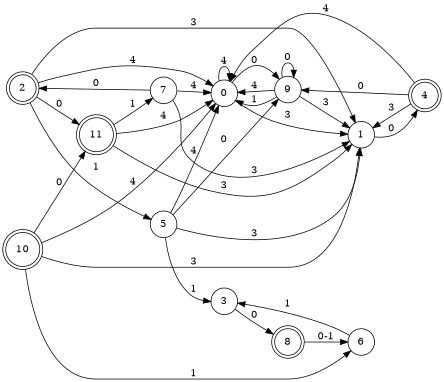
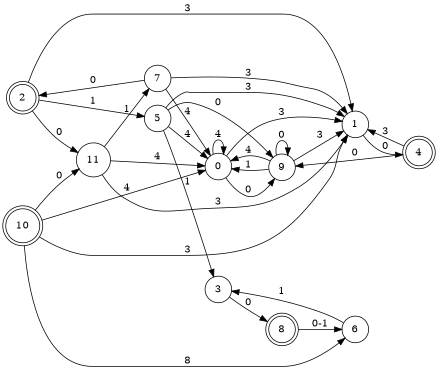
(324, 15) -> none
(123, 66) -> none
(96, 135) -> (93, 160)
(194, 373) -> (188, 361)
